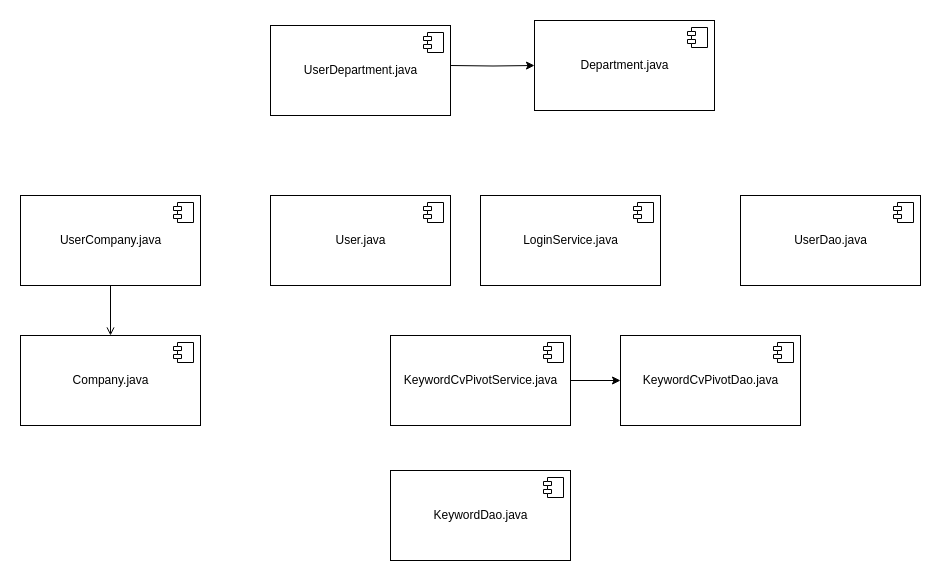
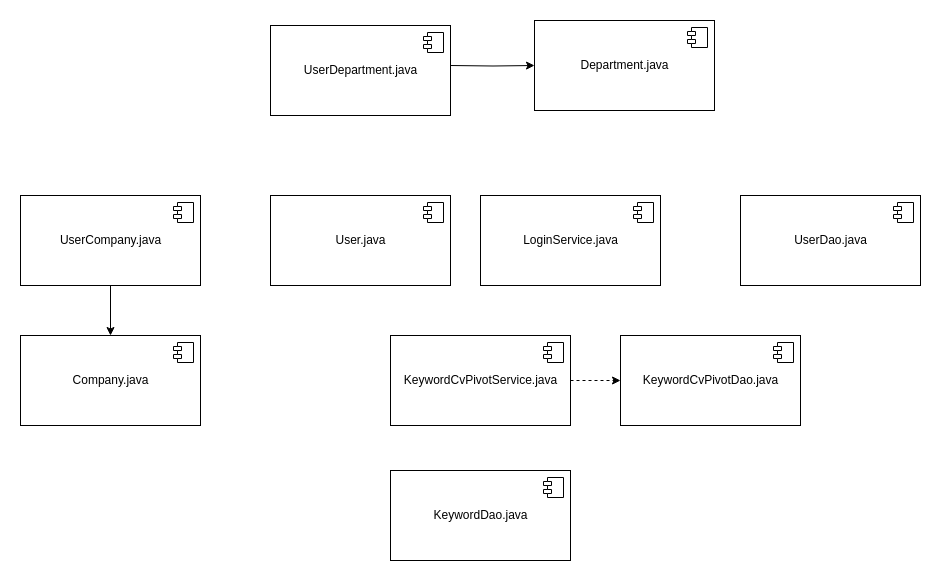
(111, 329) -> (111, 327)
(593, 381) -> (593, 381)
